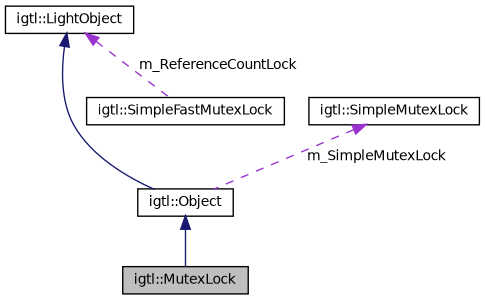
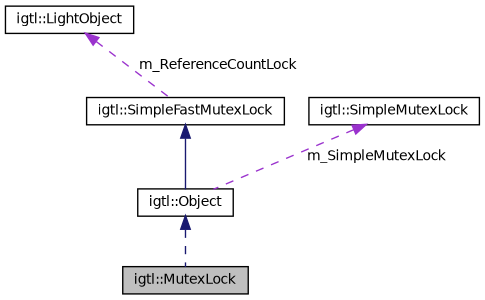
(81, 135) -> (185, 164)
(185, 248) -> (185, 248)
